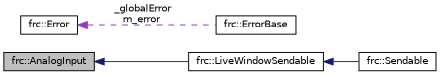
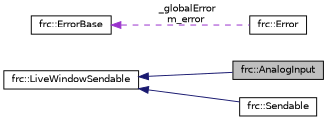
(152, 25) -> (185, 25)
(146, 62) -> (191, 74)
